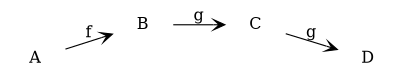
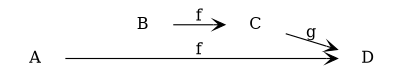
(199, 16) -> (199, 16)
(84, 43) -> (196, 58)
